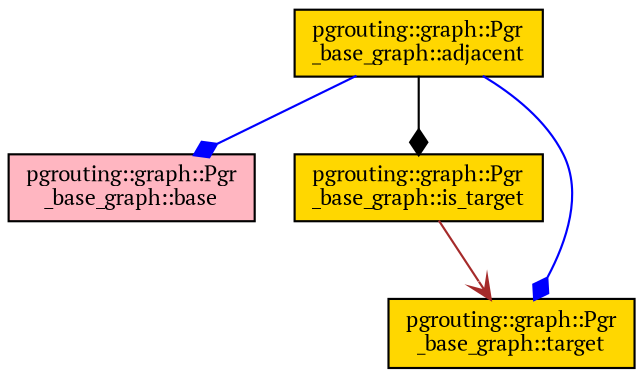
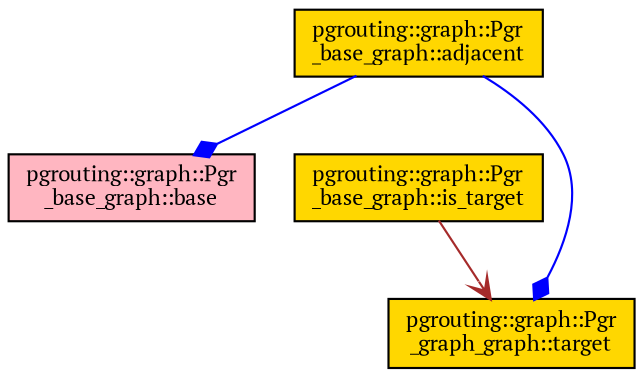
(419, 102) -> none
(512, 333) -> (512, 333)
